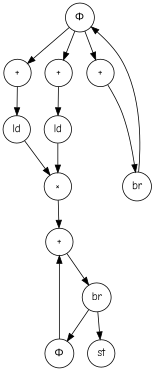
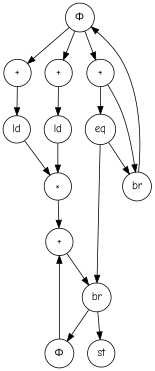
none -> (100, 129)
